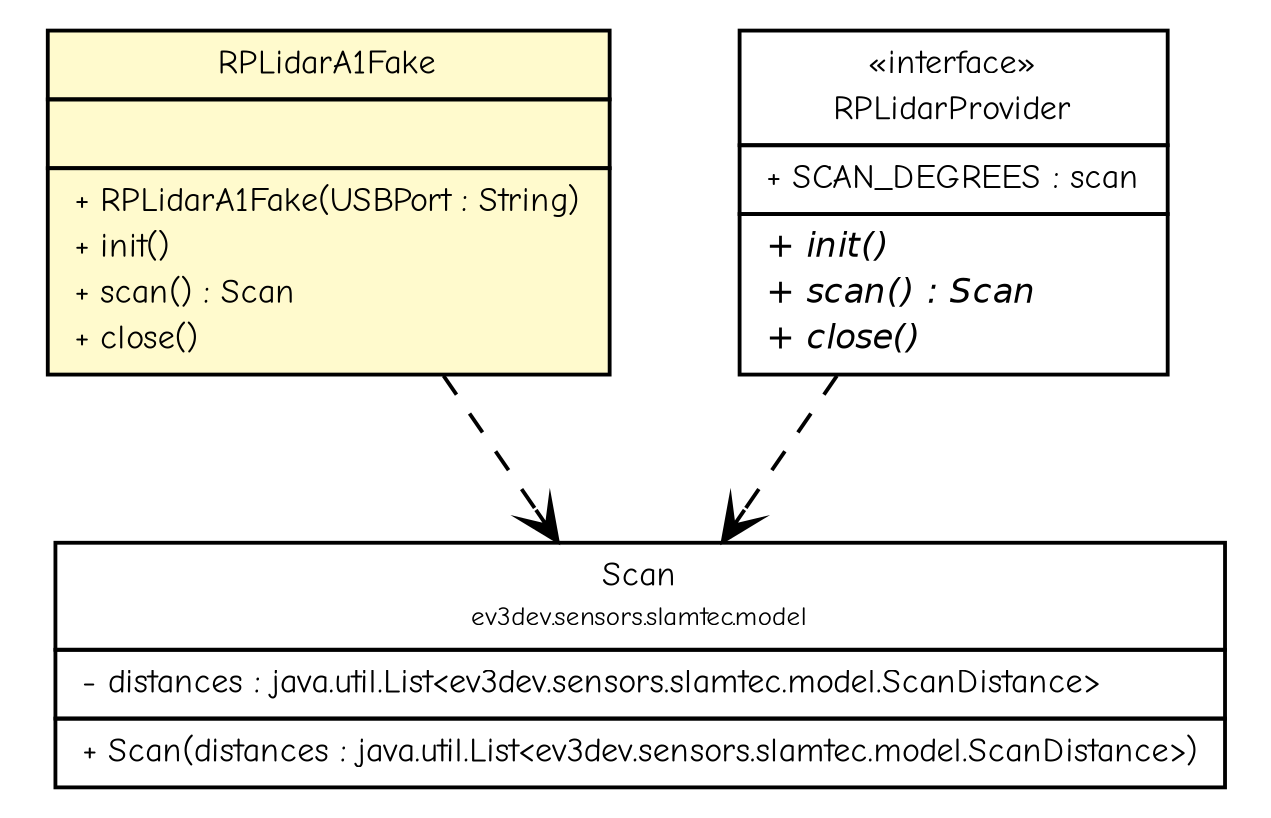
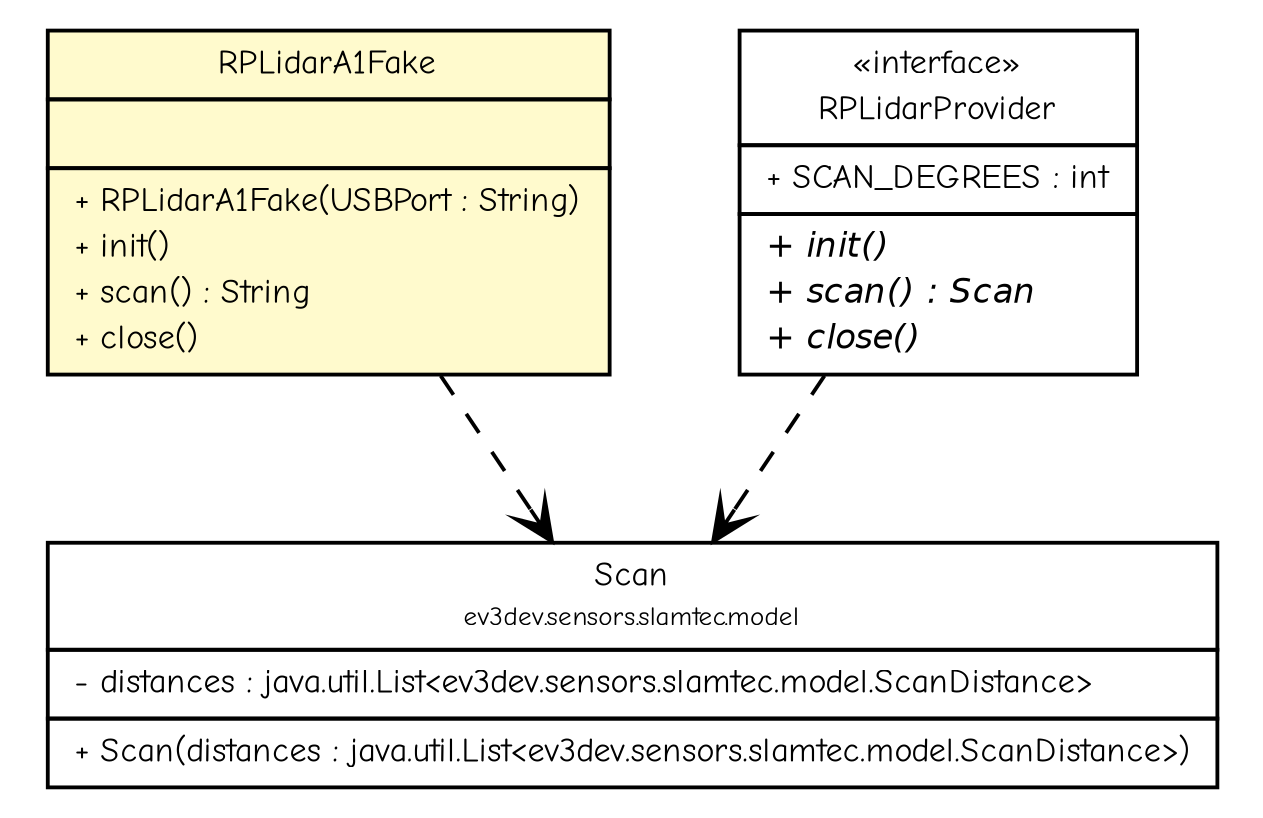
(954, 178) -> (938, 178)
(185, 292) -> (193, 292)
